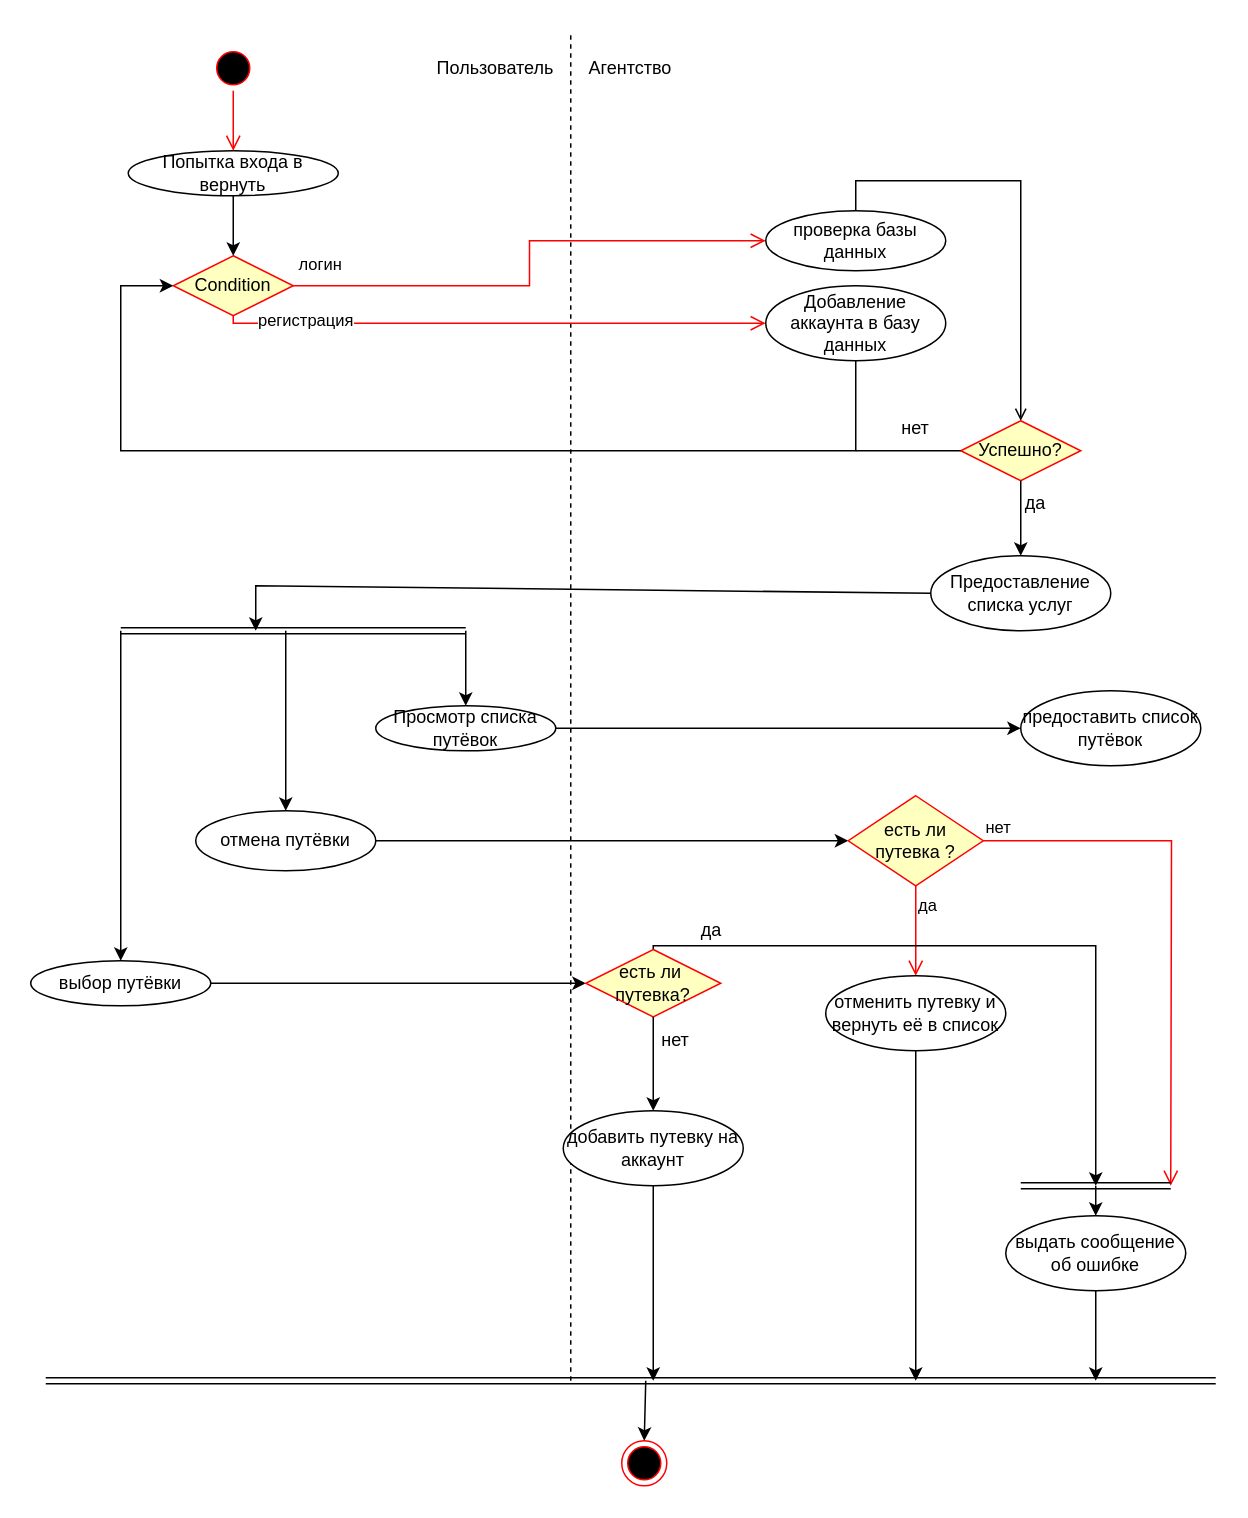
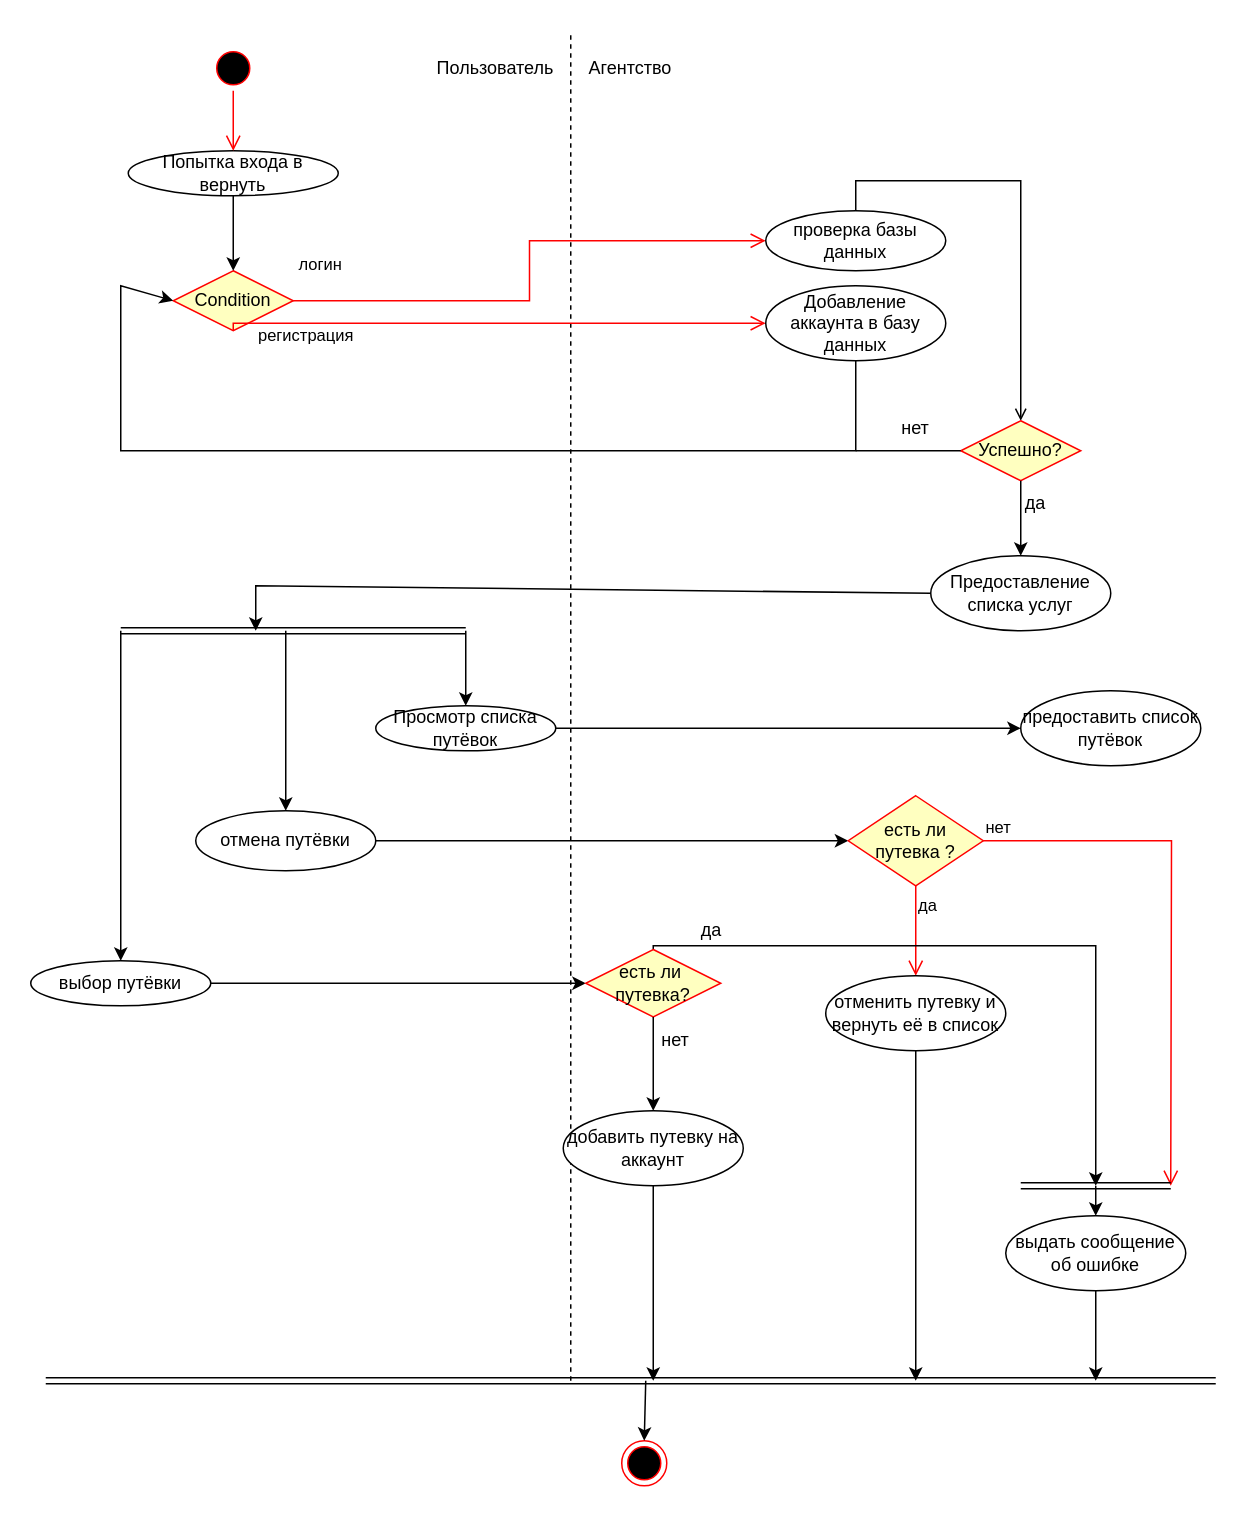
(233, 286) -> (233, 301)
